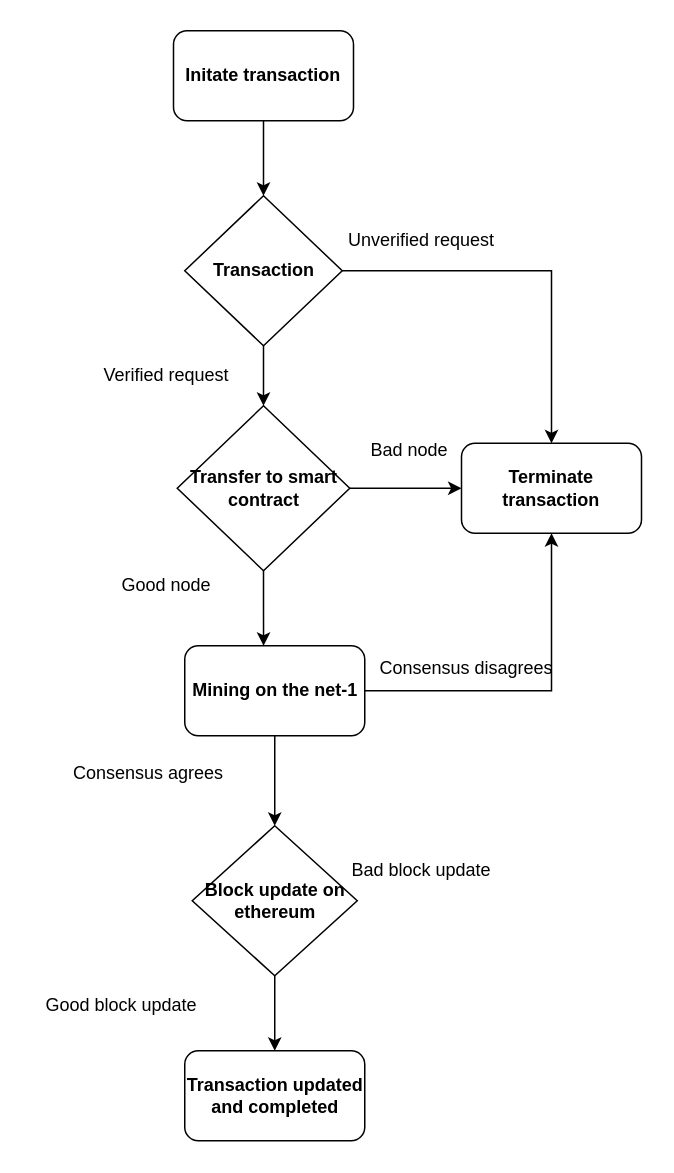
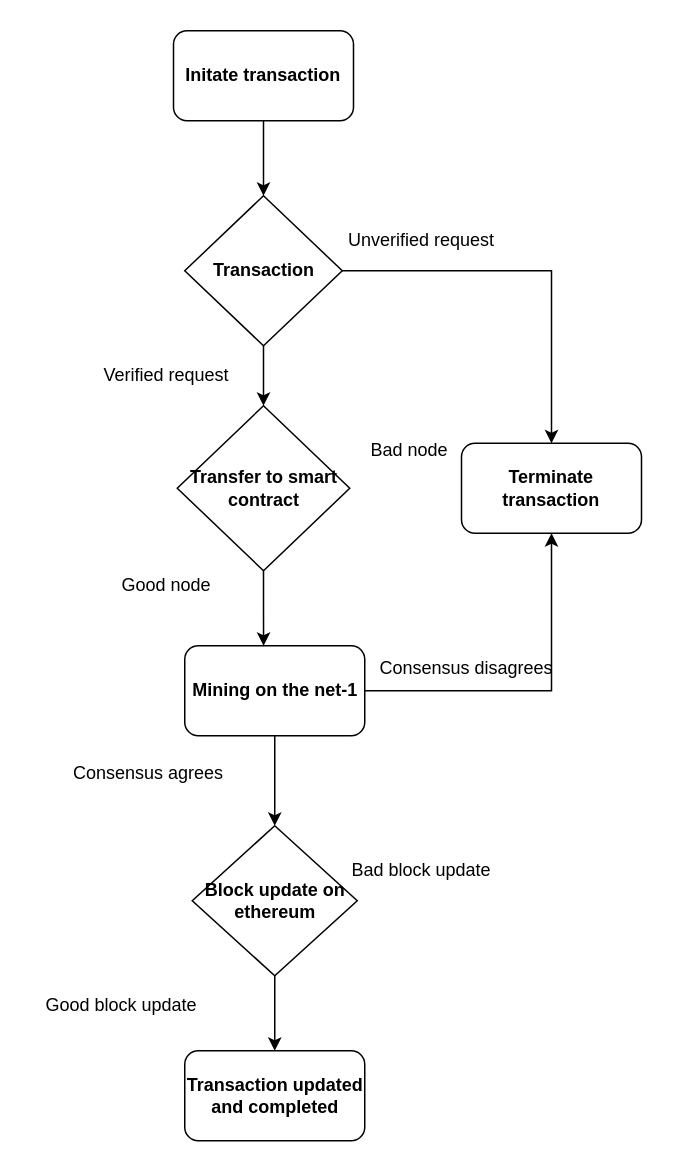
(401, 488) -> none
